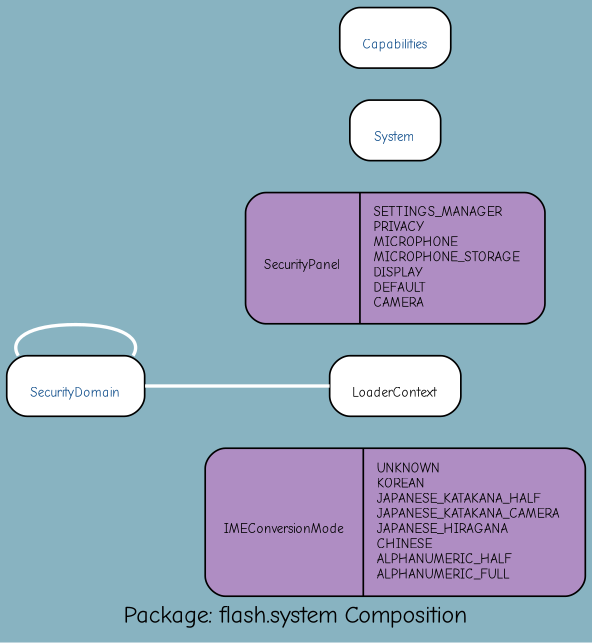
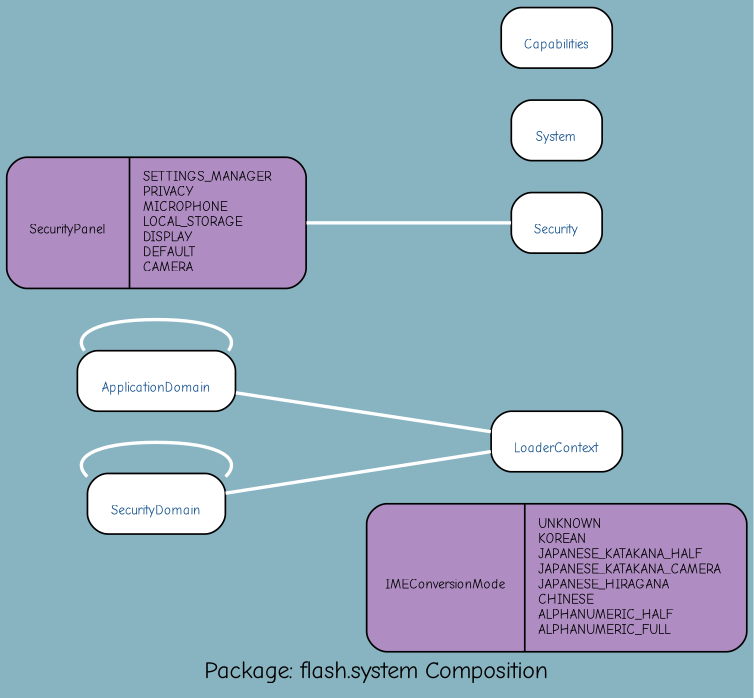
none -> (557, 223)
(447, 257) -> (193, 222)
none -> (156, 381)
(395, 386) -> (557, 442)
